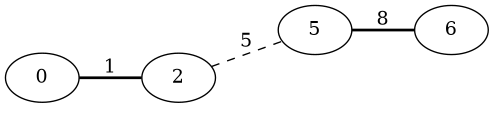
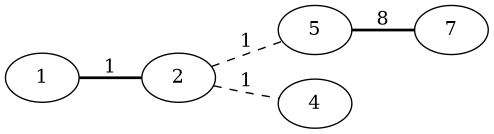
(451, 30) -> (451, 30)
(247, 42) -> (247, 42)
(42, 78) -> (42, 78)
none -> (315, 104)
